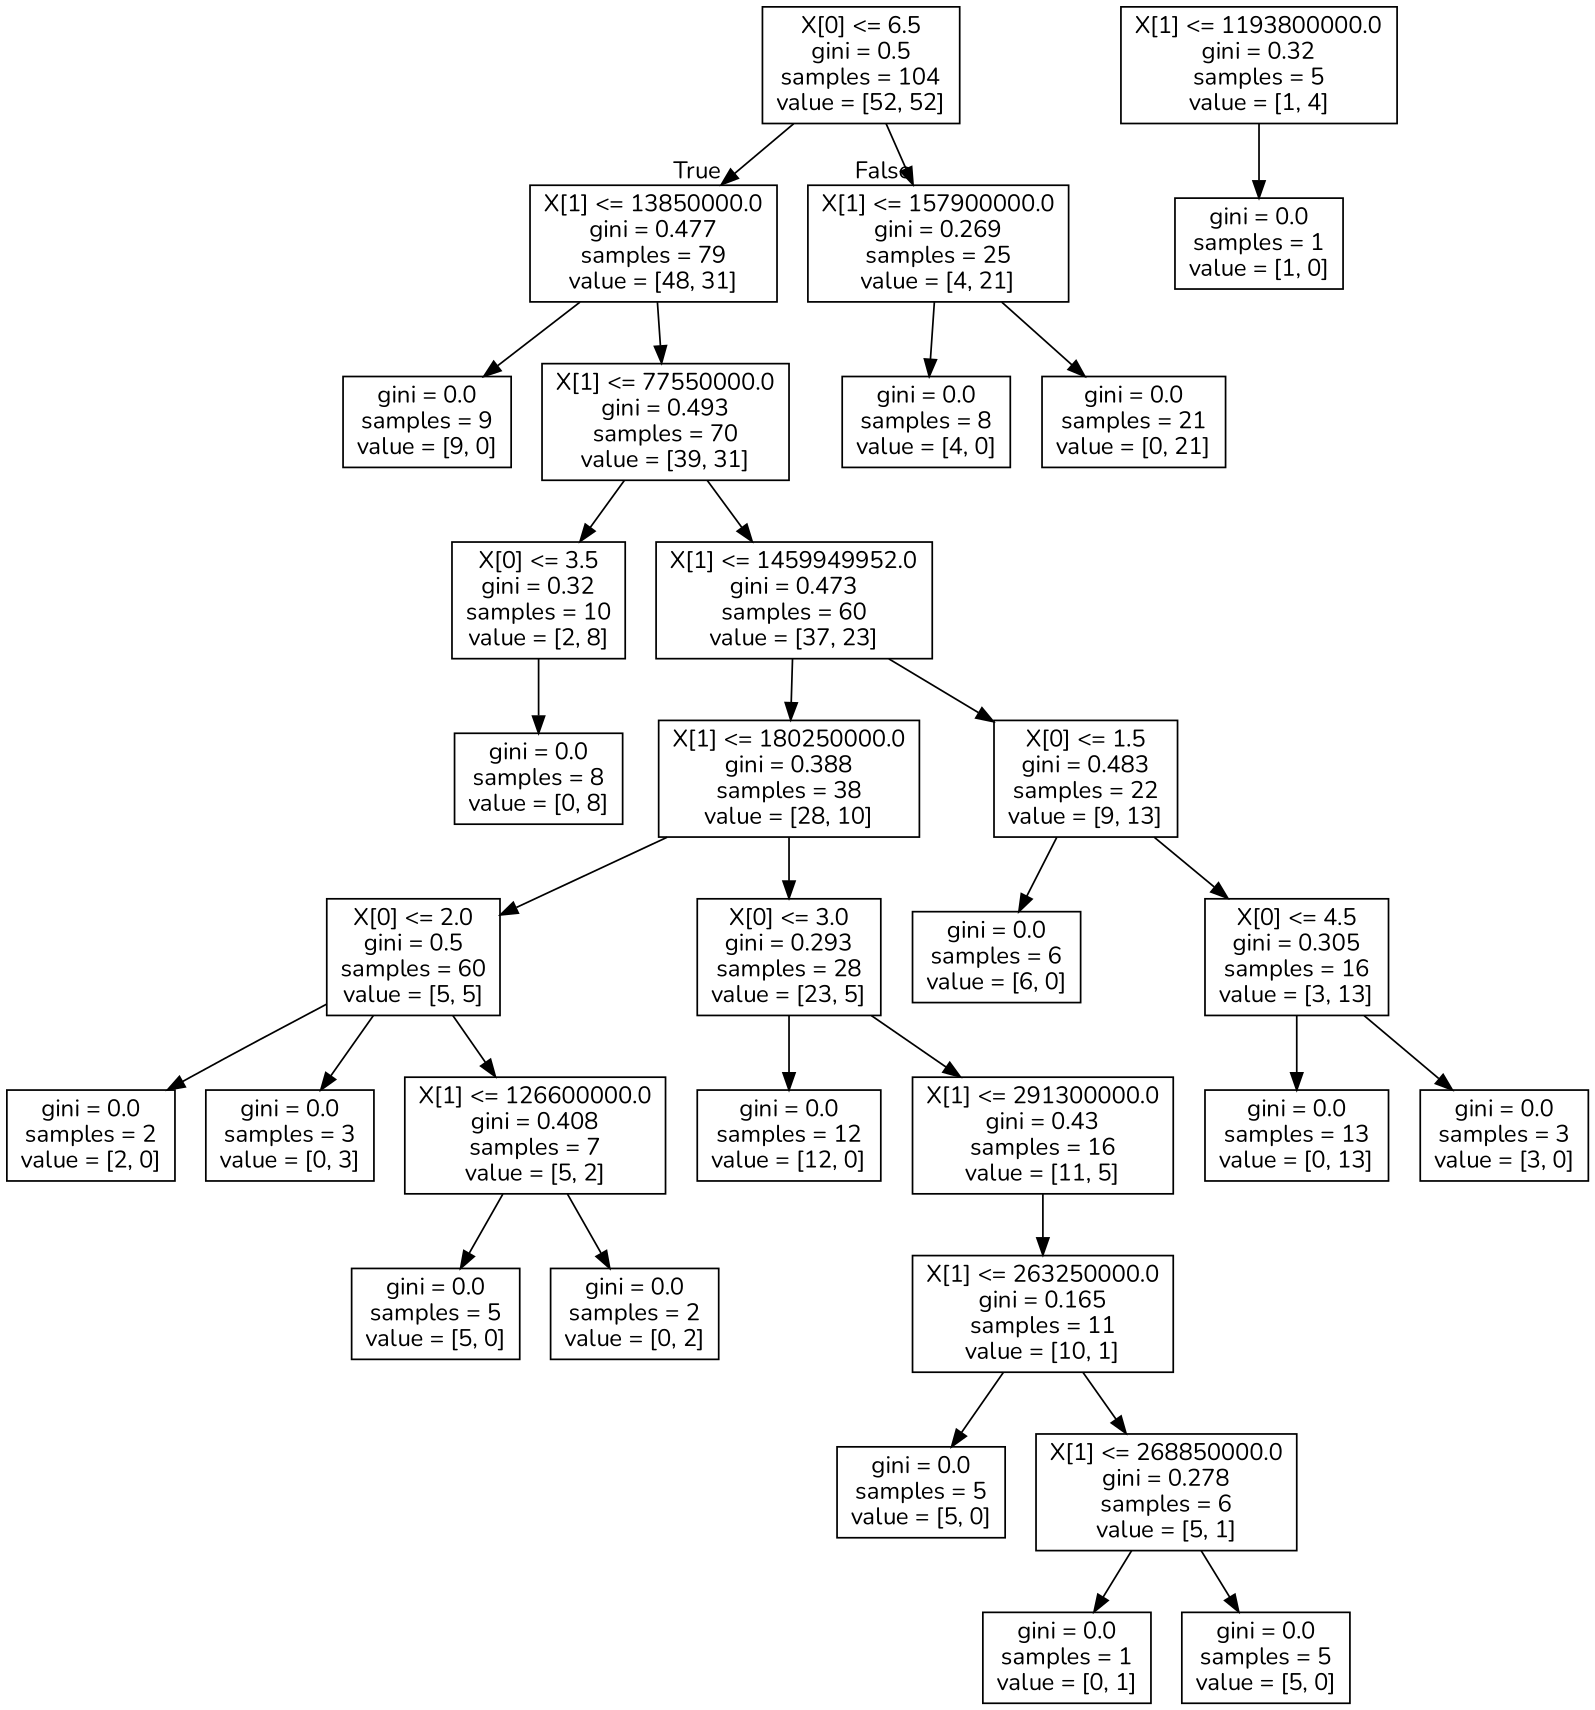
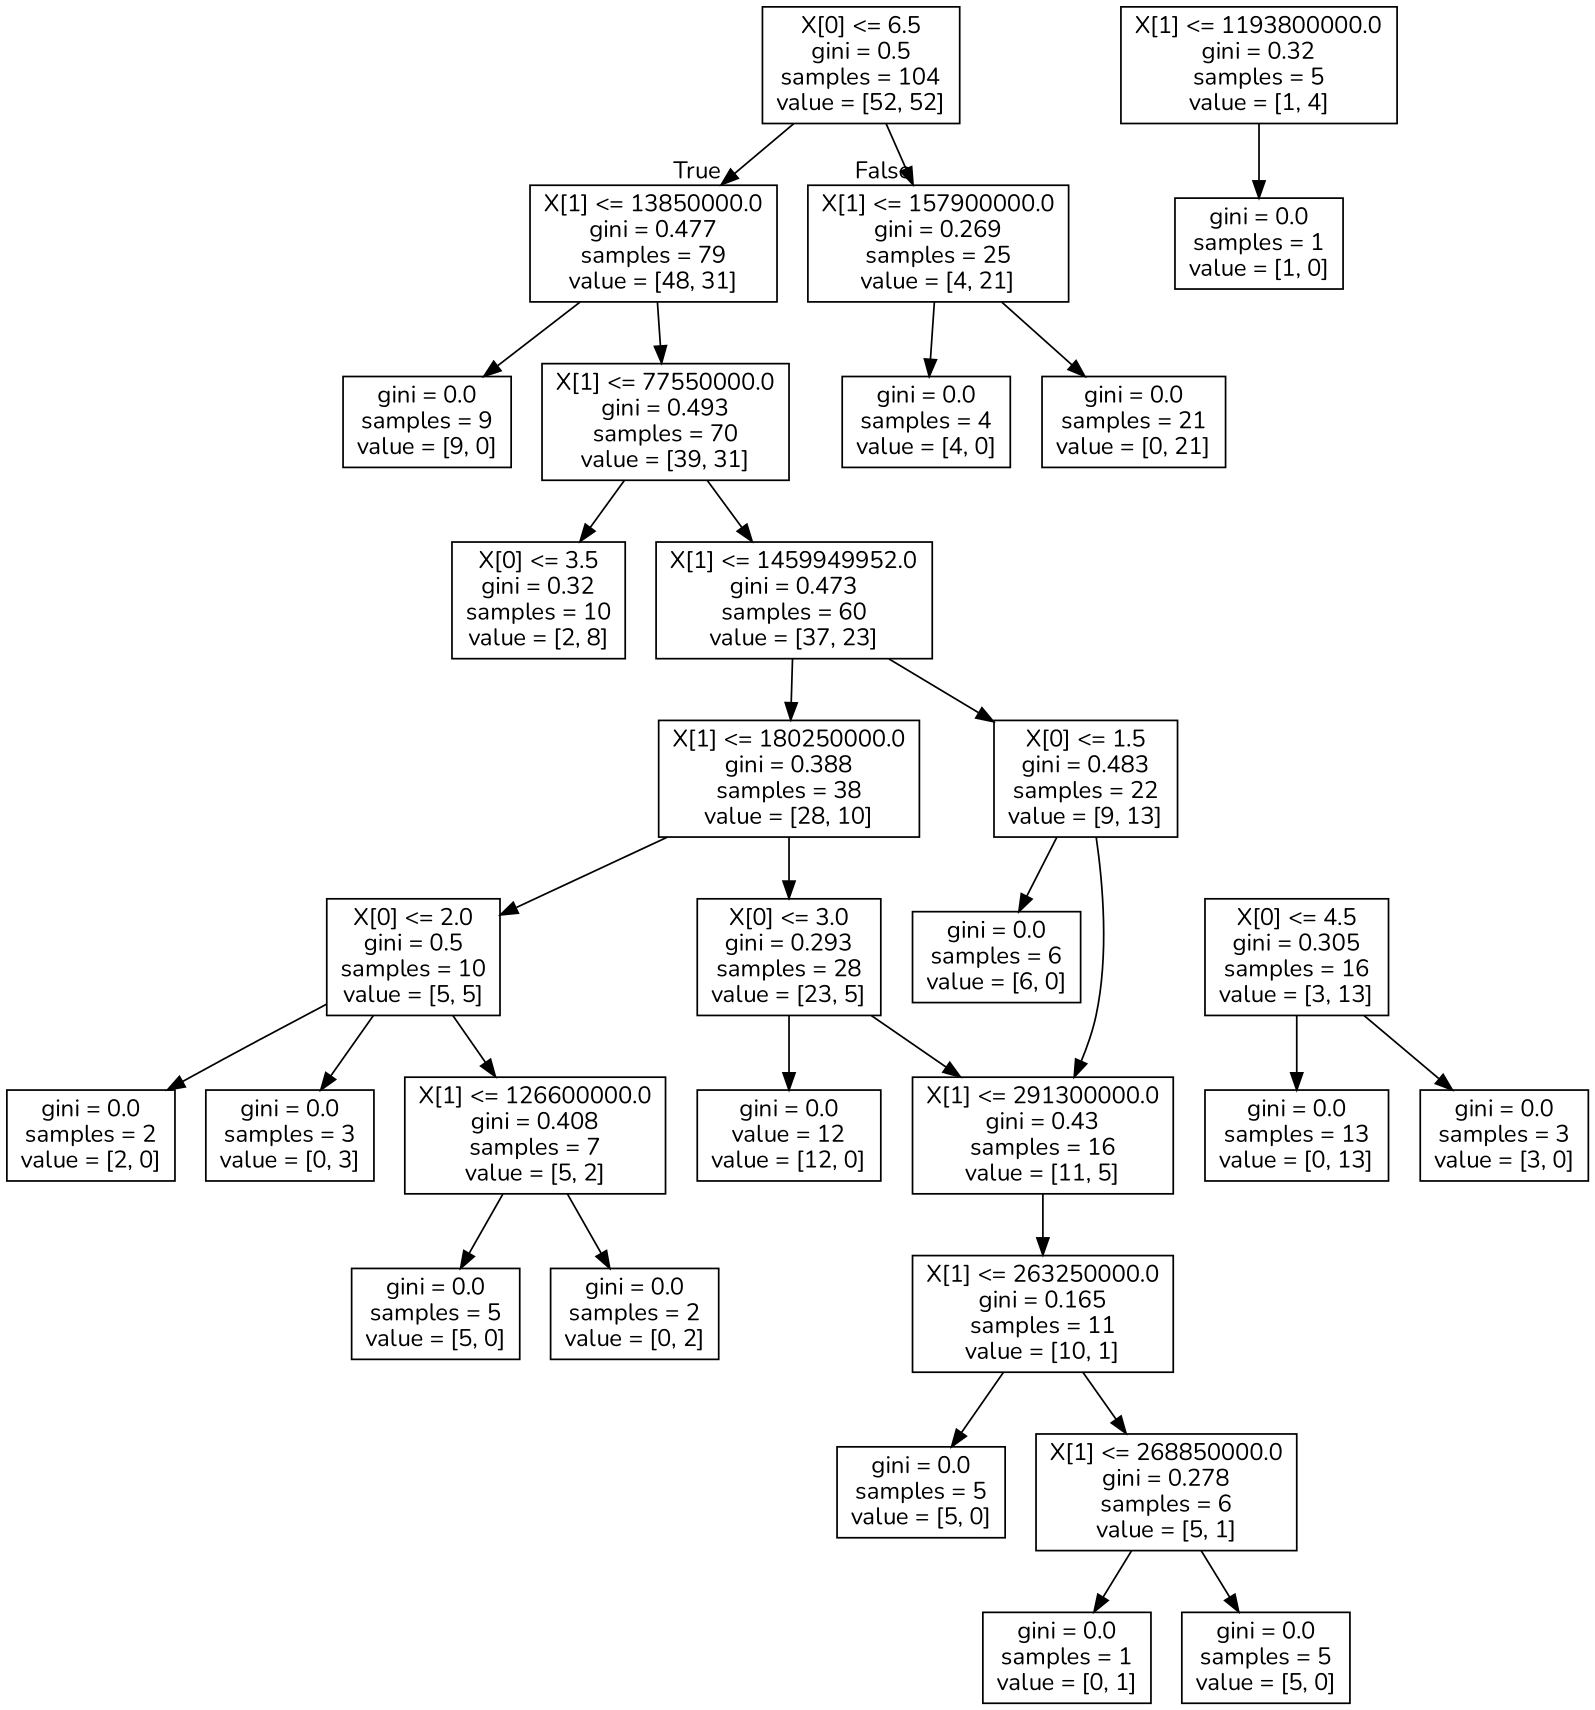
(926, 422) -> (926, 422)
(539, 779) -> none
(1184, 862) -> (1103, 950)
(413, 957) -> (413, 957)
(789, 1136) -> (789, 1136)
